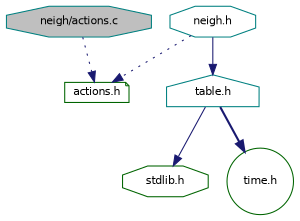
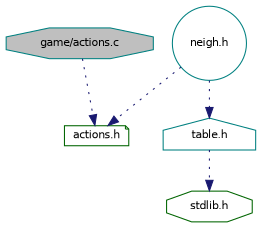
(79, 22) -> (80, 43)
(213, 22) -> (209, 43)
(213, 51) -> (209, 94)
(192, 132) -> (209, 165)
(260, 181) -> none
